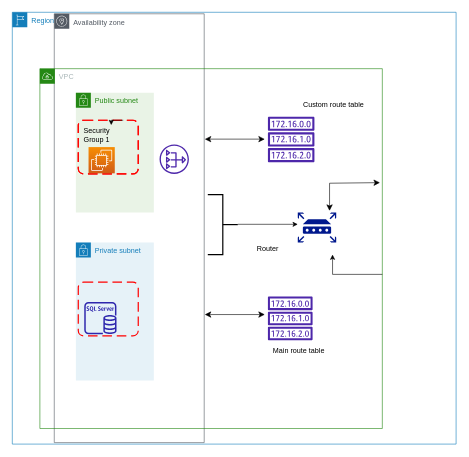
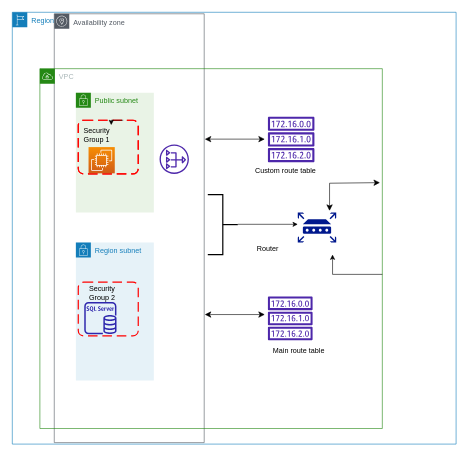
(334, 105) -> (286, 171)
(121, 251) -> (119, 251)
none -> (102, 293)
